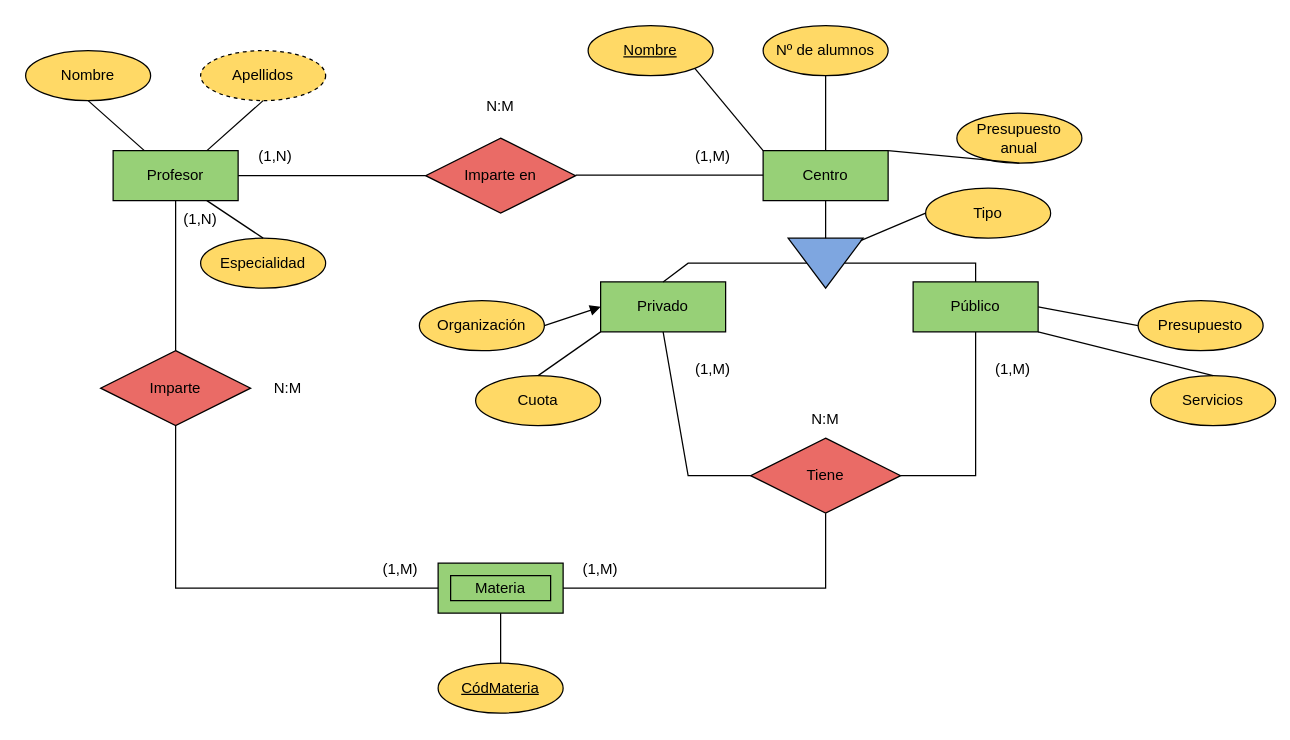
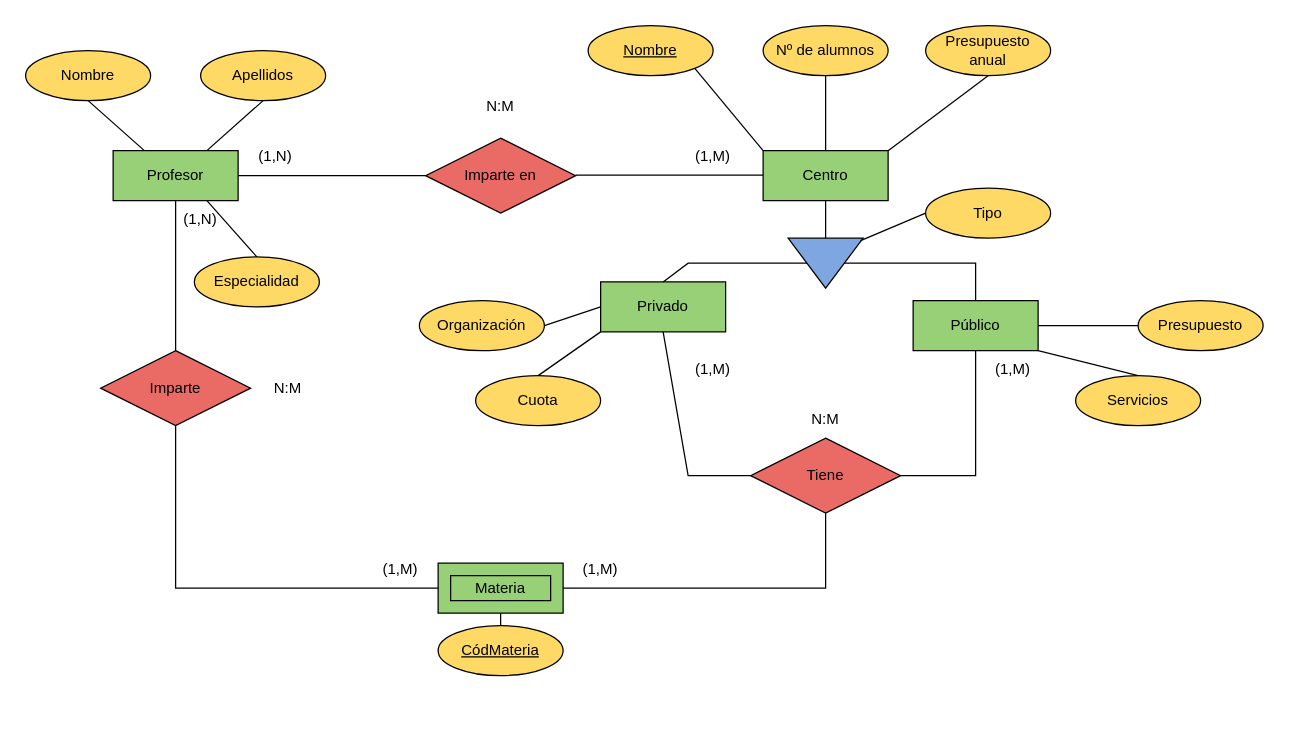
(263, 76) -> (263, 76)
(1019, 138) -> (988, 51)
(263, 263) -> (257, 282)
(976, 307) -> (976, 326)
(589, 311) -> (594, 309)
(1213, 401) -> (1138, 401)
(501, 688) -> (501, 651)
